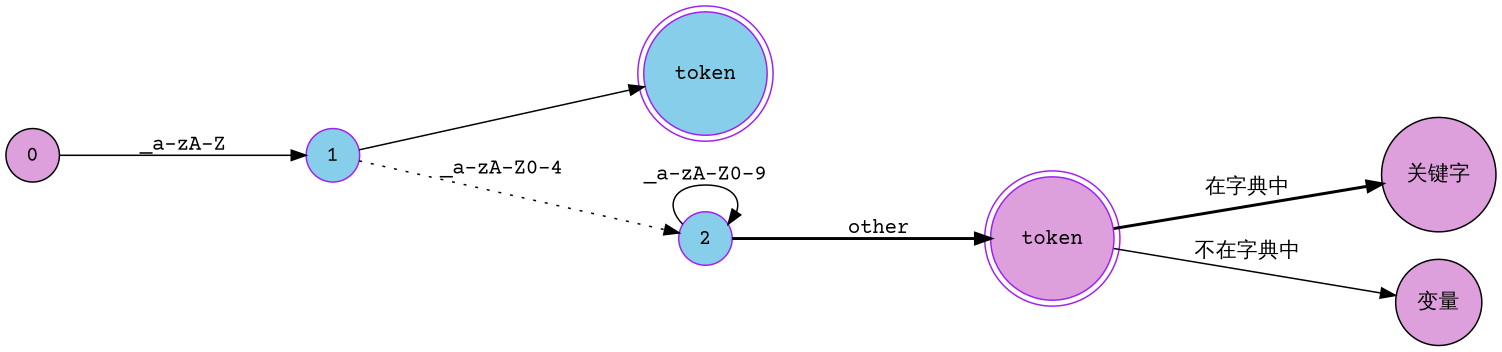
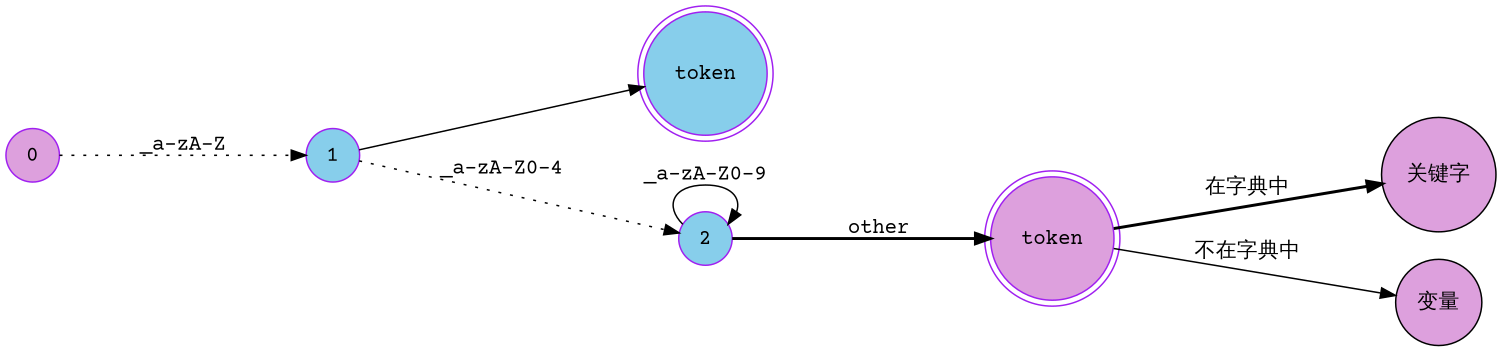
(33, 155) -> (33, 155)
(175, 155) -> (175, 155)
